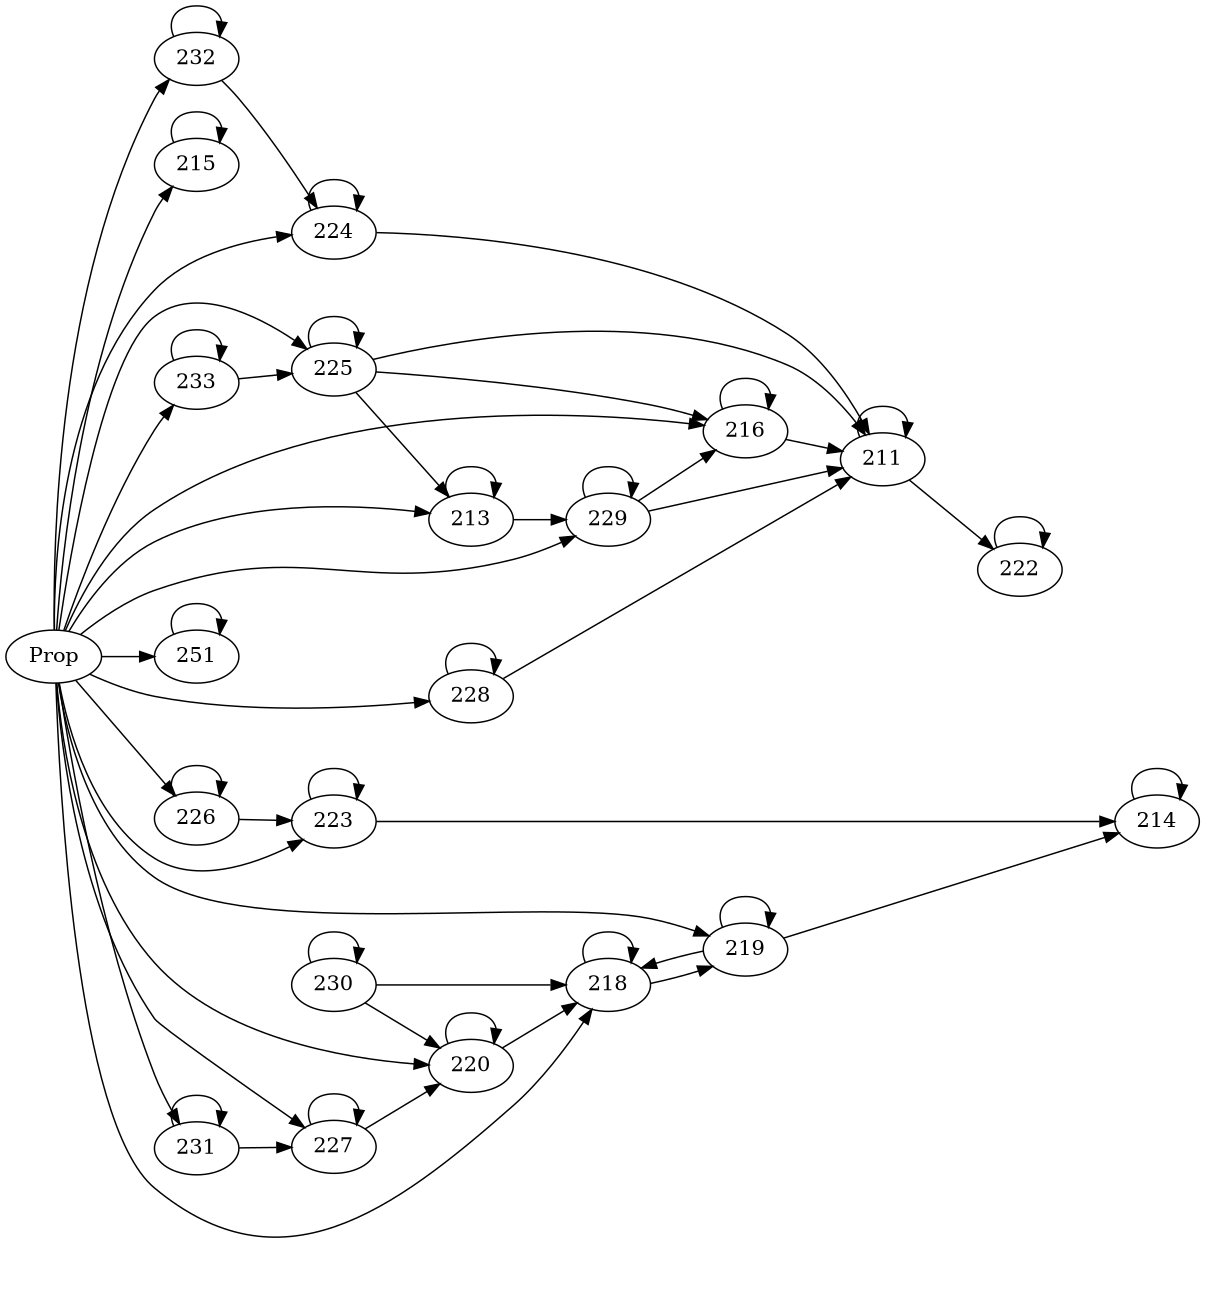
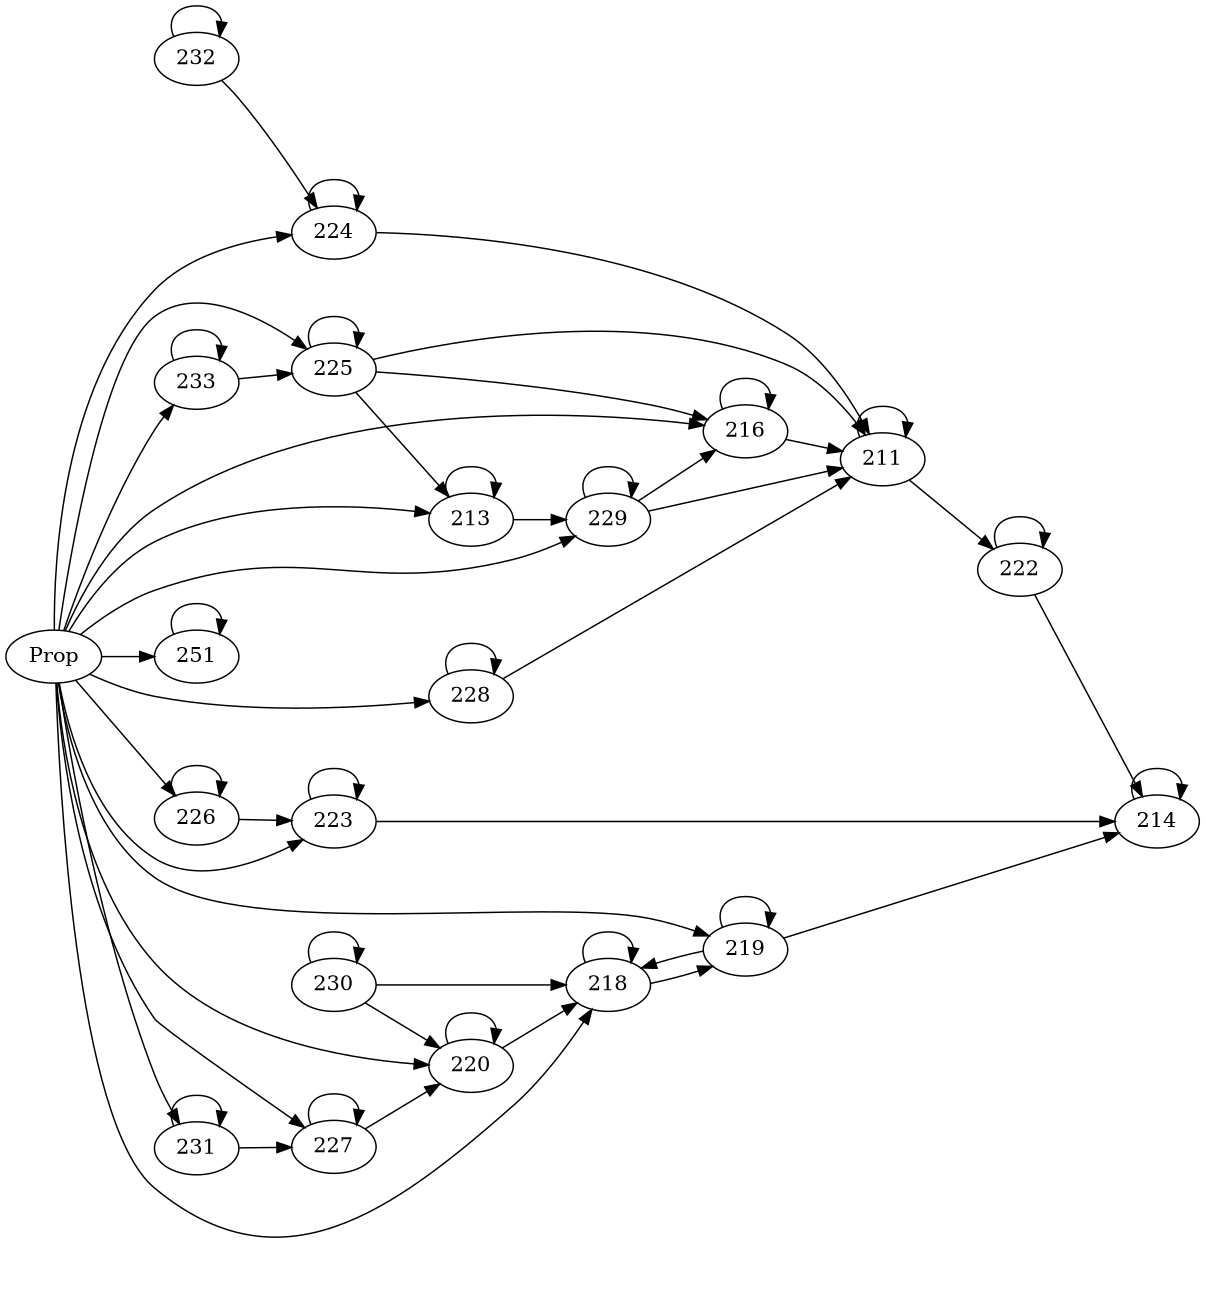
(197, 165) -> none
(75, 354) -> none
none -> (1085, 689)
